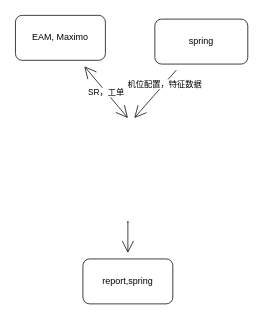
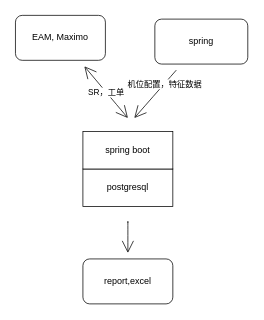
none -> (128, 150)
none -> (128, 188)
(128, 282) -> (128, 282)
